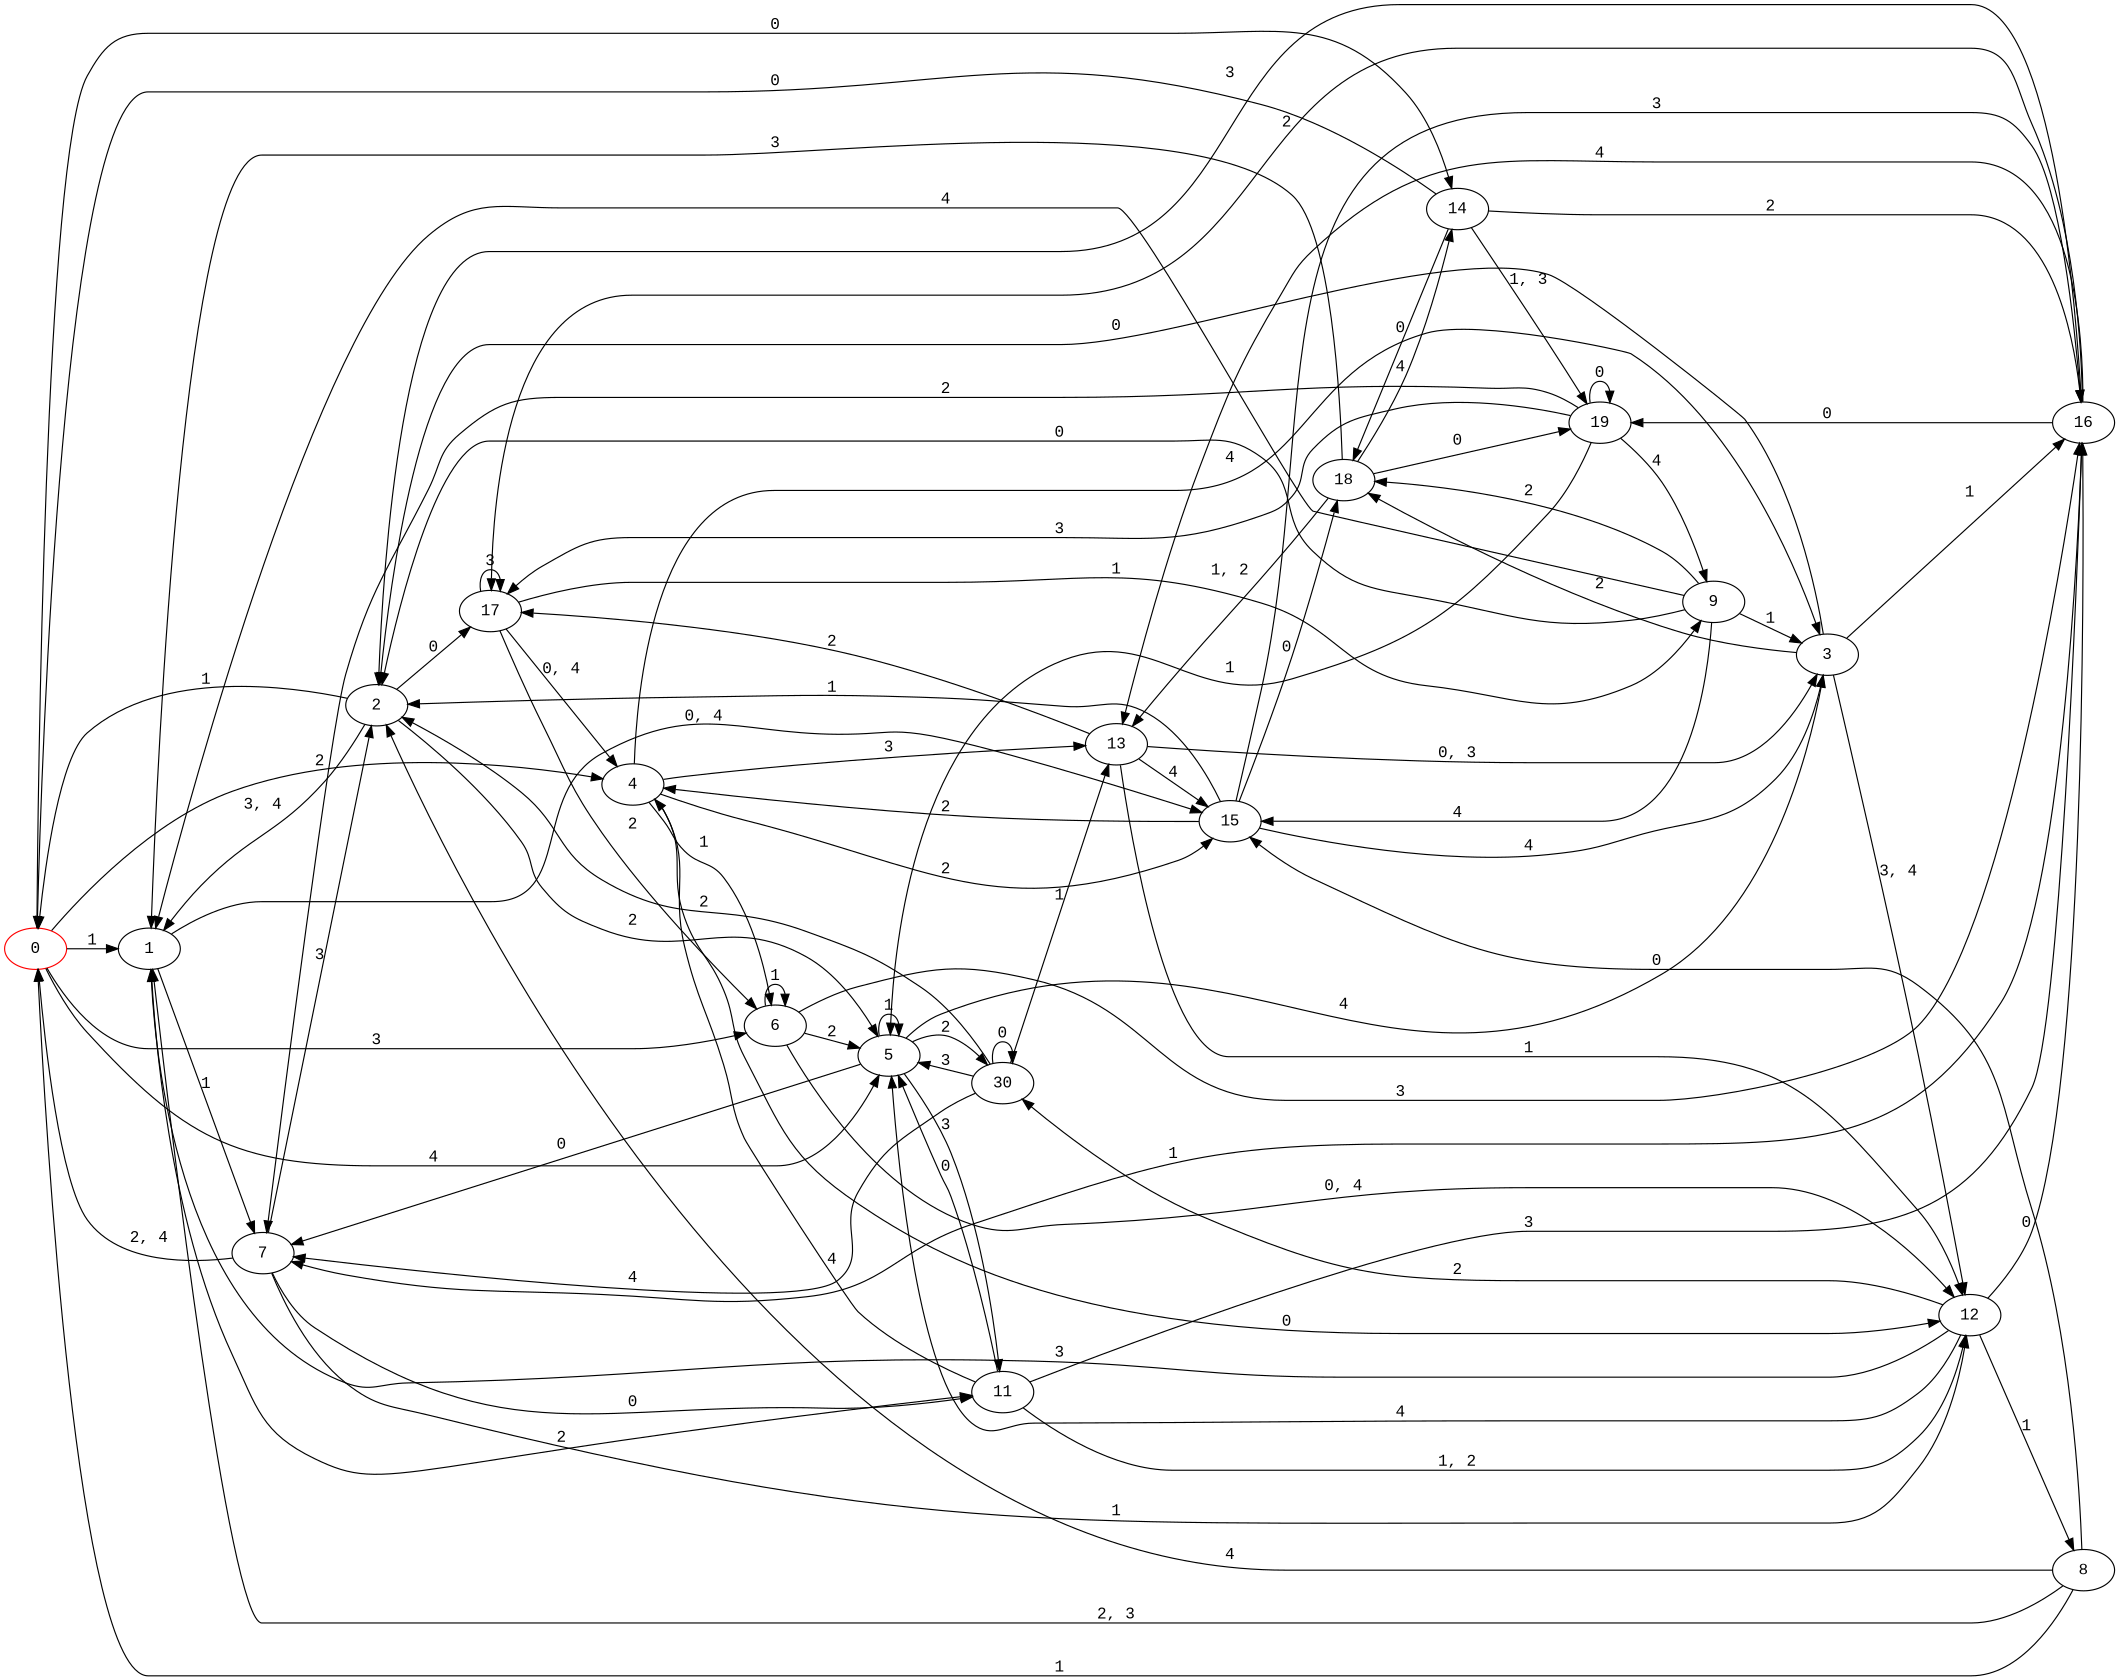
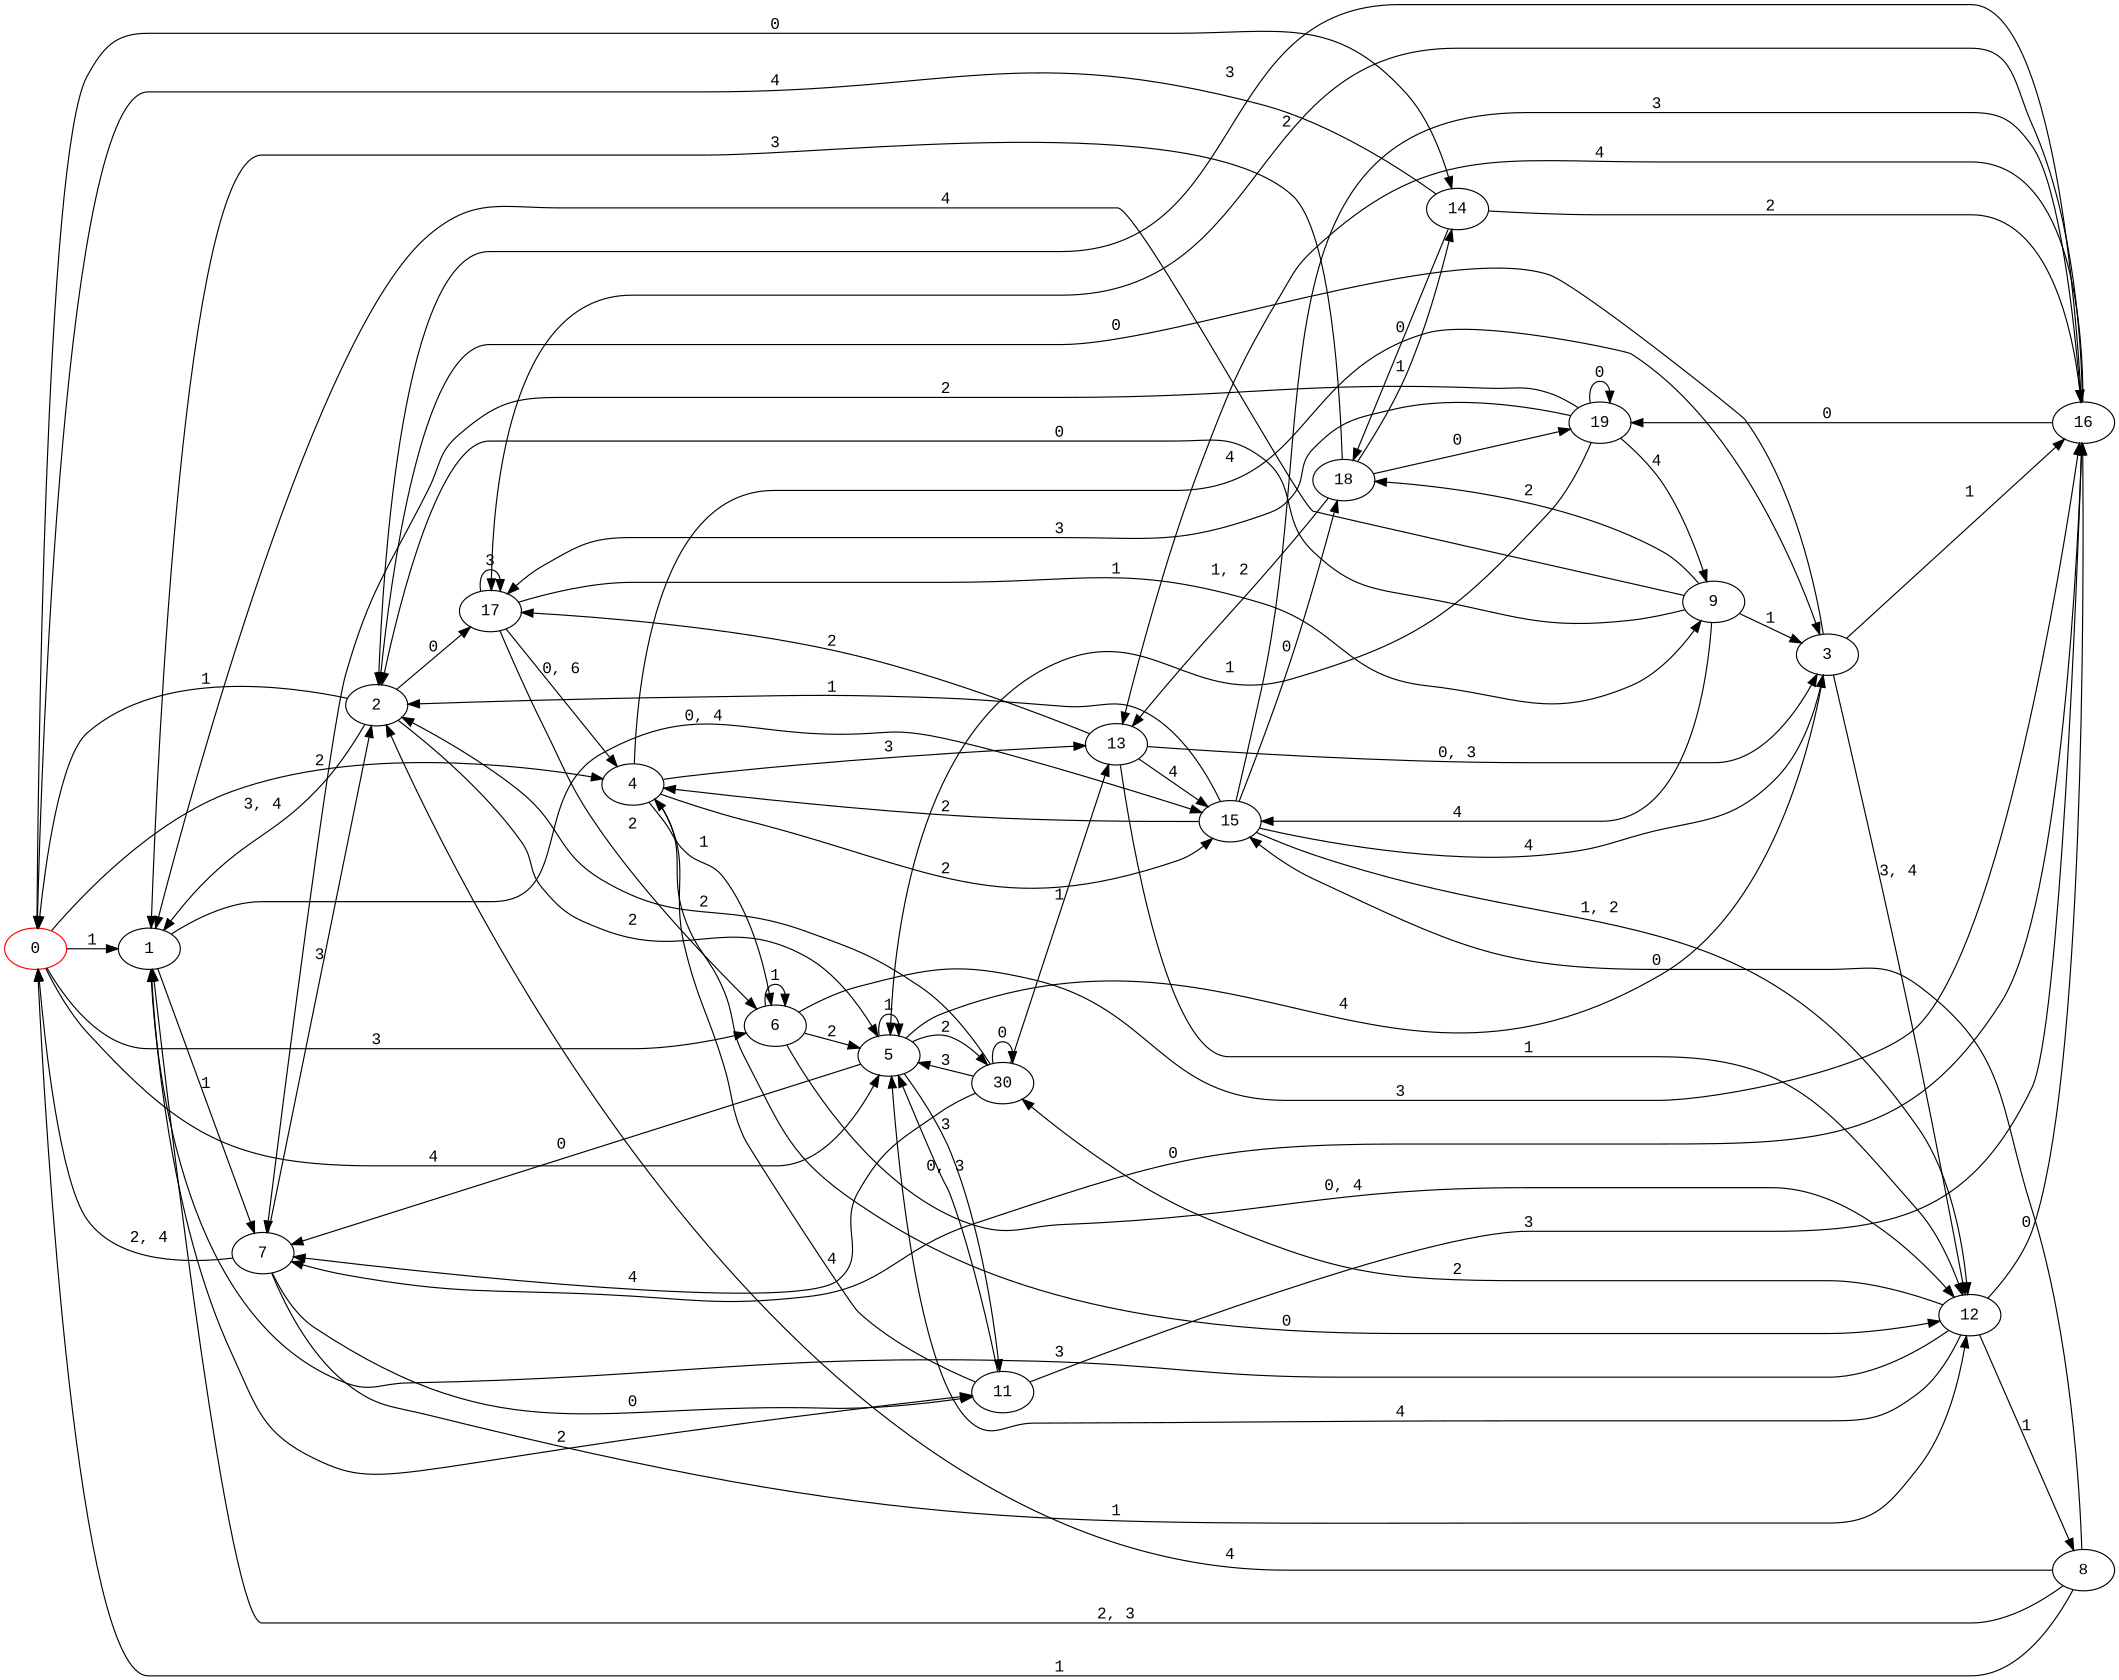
(775, 81) -> (775, 81)
(1527, 310) -> none
(1401, 367) -> (1401, 367)
(1580, 596) -> none
(562, 669) -> (562, 669)
(1173, 1154) -> (1173, 1154)
(946, 1166) -> (946, 1166)
(1519, 1470) -> (1674, 942)
